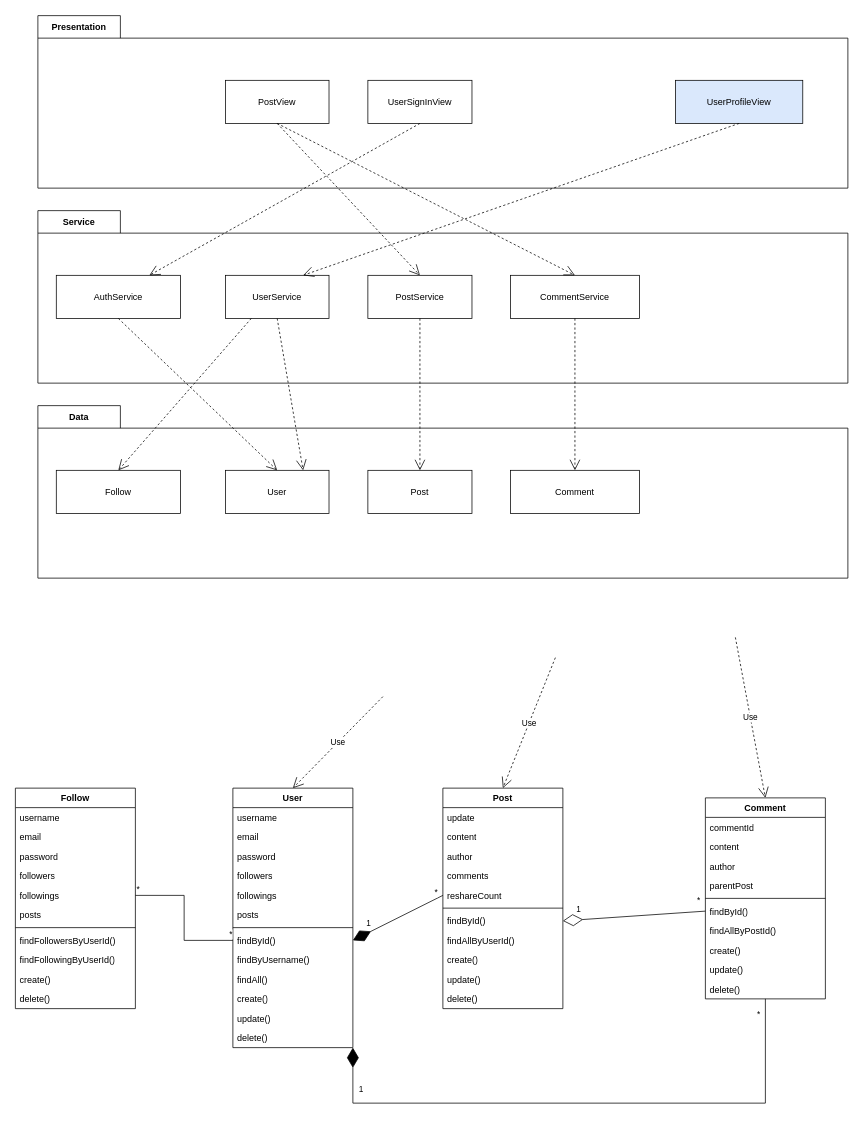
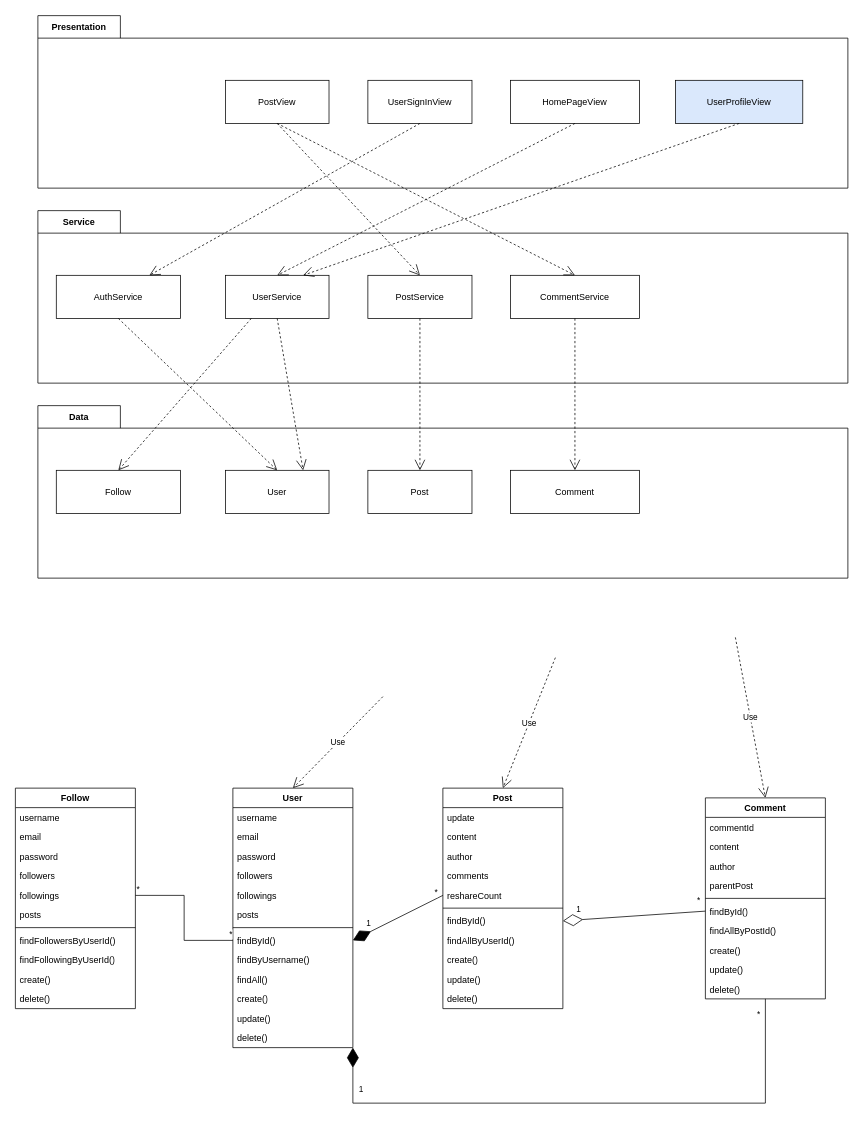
none -> (575, 102)
none -> (487, 168)
